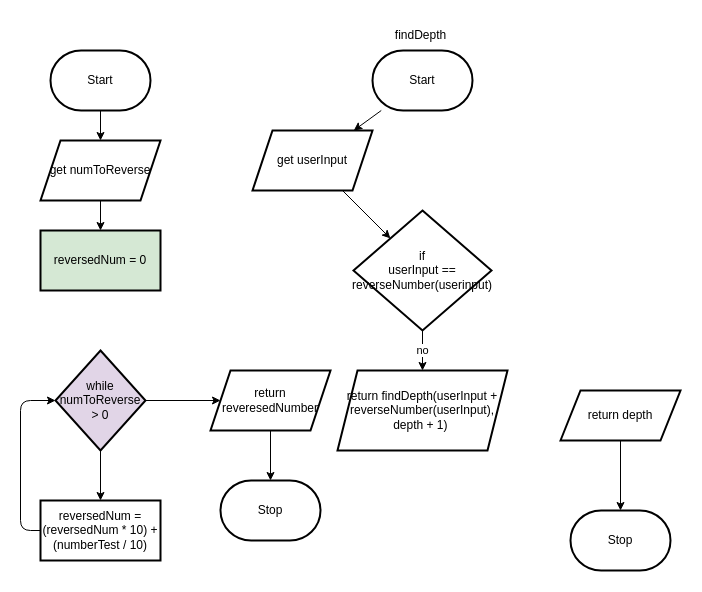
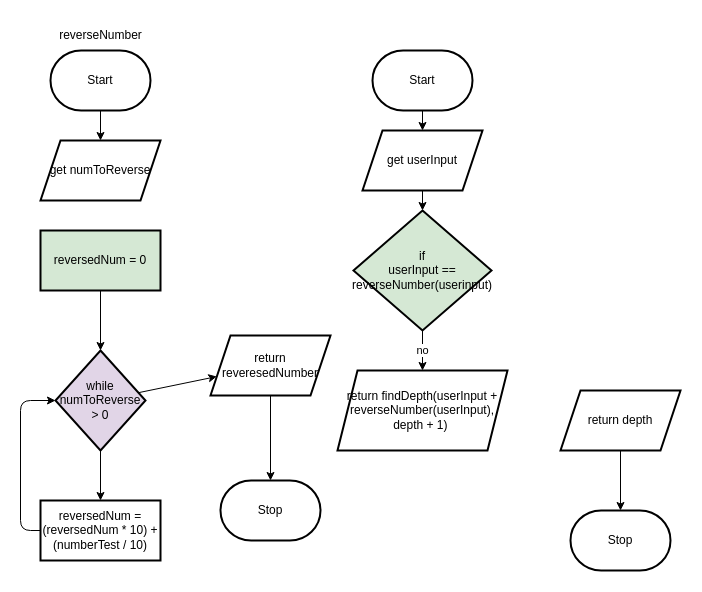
none -> (101, 36)
(421, 36) -> none
(313, 161) -> (423, 161)
(101, 212) -> none
(423, 271) -> (423, 271)
none -> (101, 317)
(271, 401) -> (271, 366)
(621, 416) -> (621, 421)
